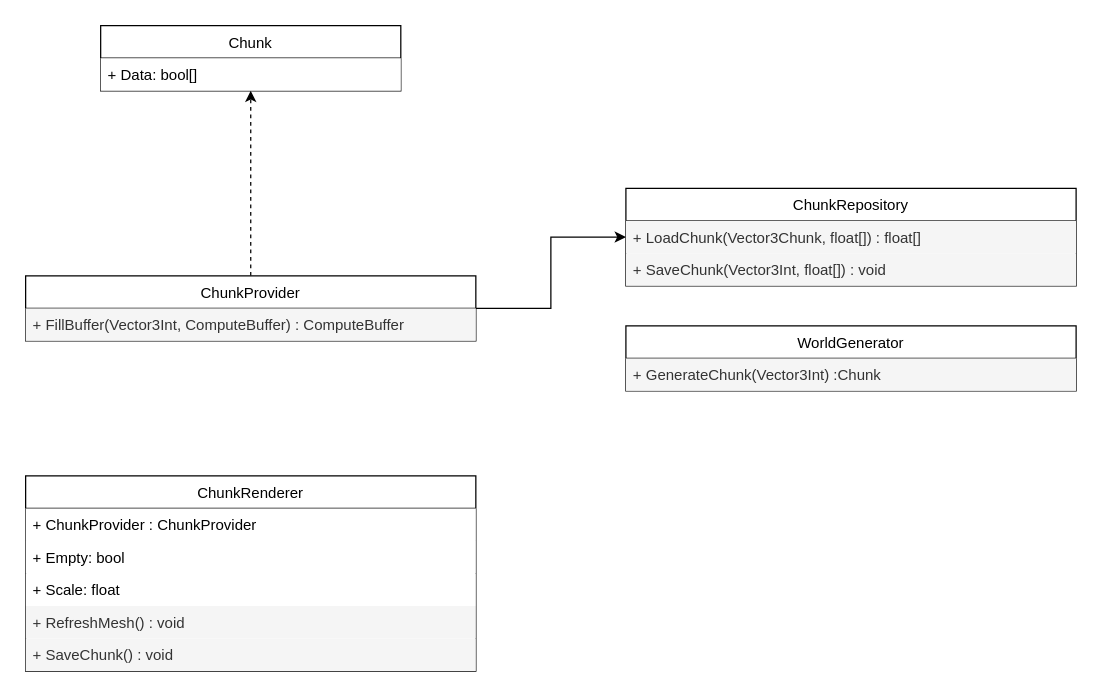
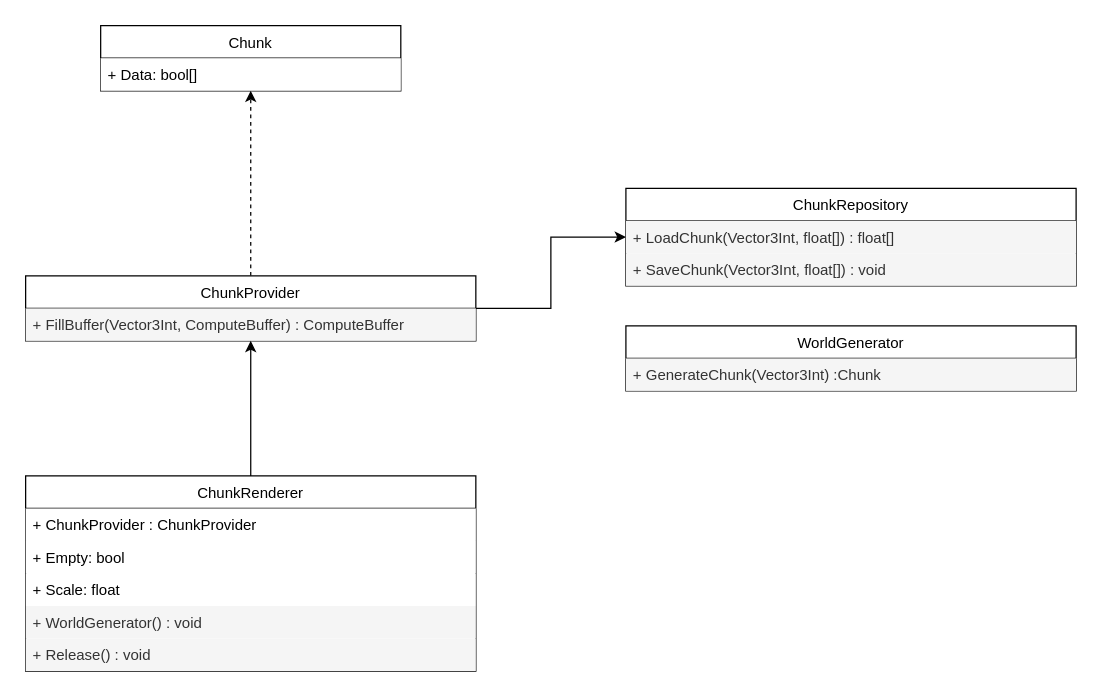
(802, 238) -> (793, 238)
none -> (251, 413)
(115, 623) -> (126, 623)
(107, 655) -> (96, 655)
